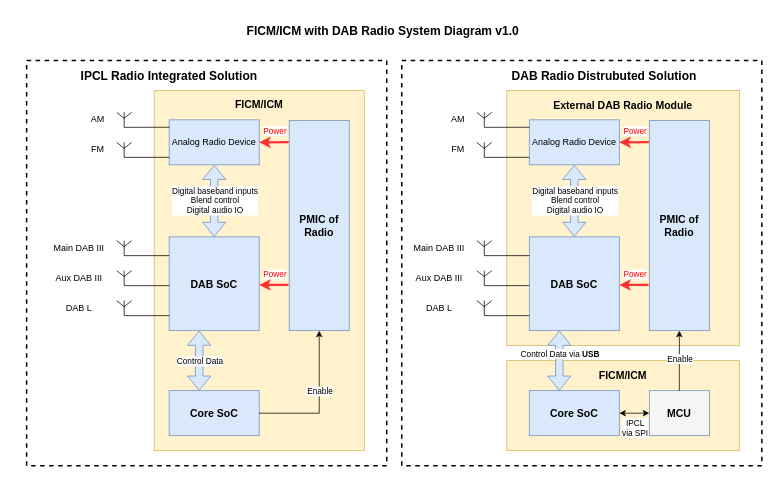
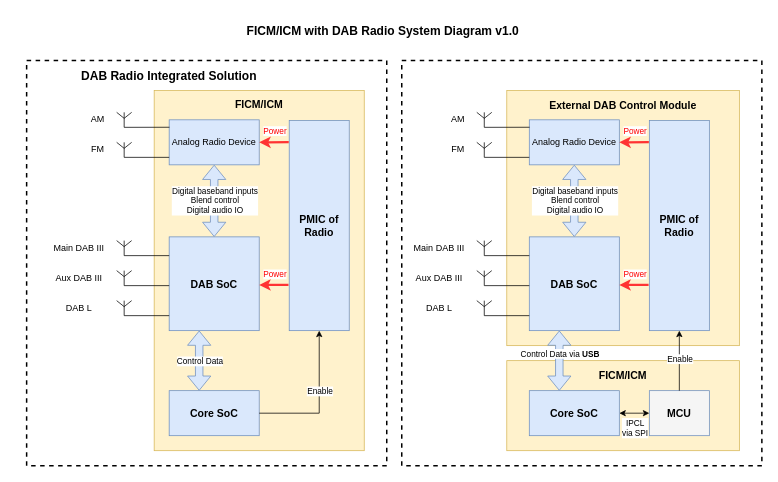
(169, 75) -> (169, 75)
(604, 75) -> none
(623, 105) -> (623, 105)
